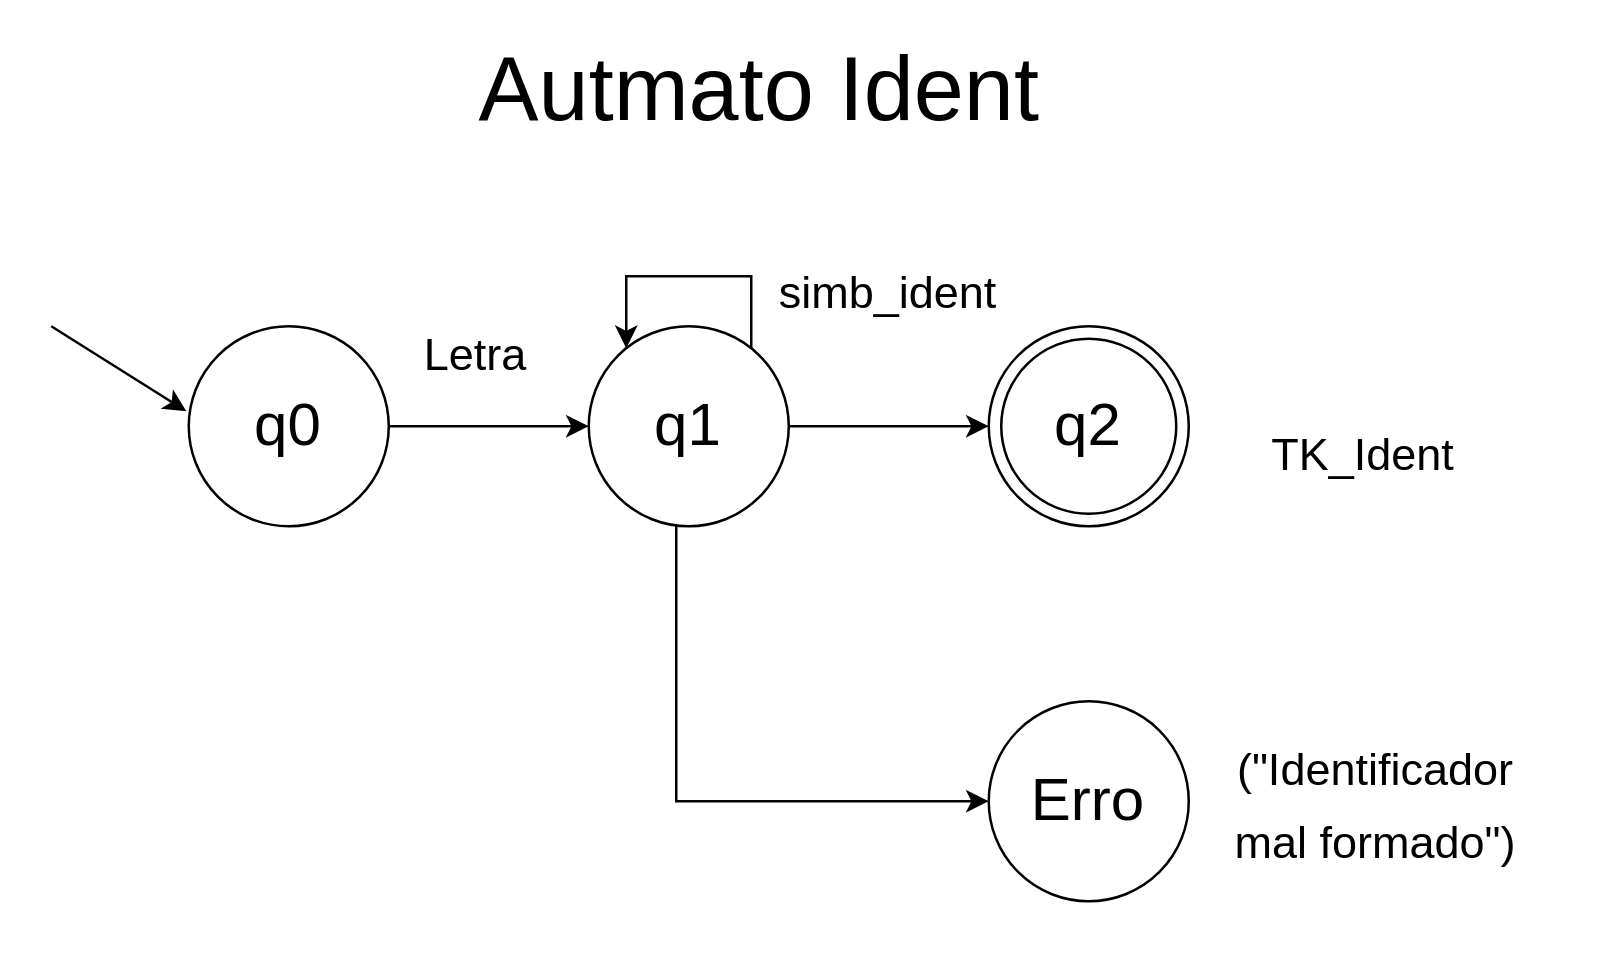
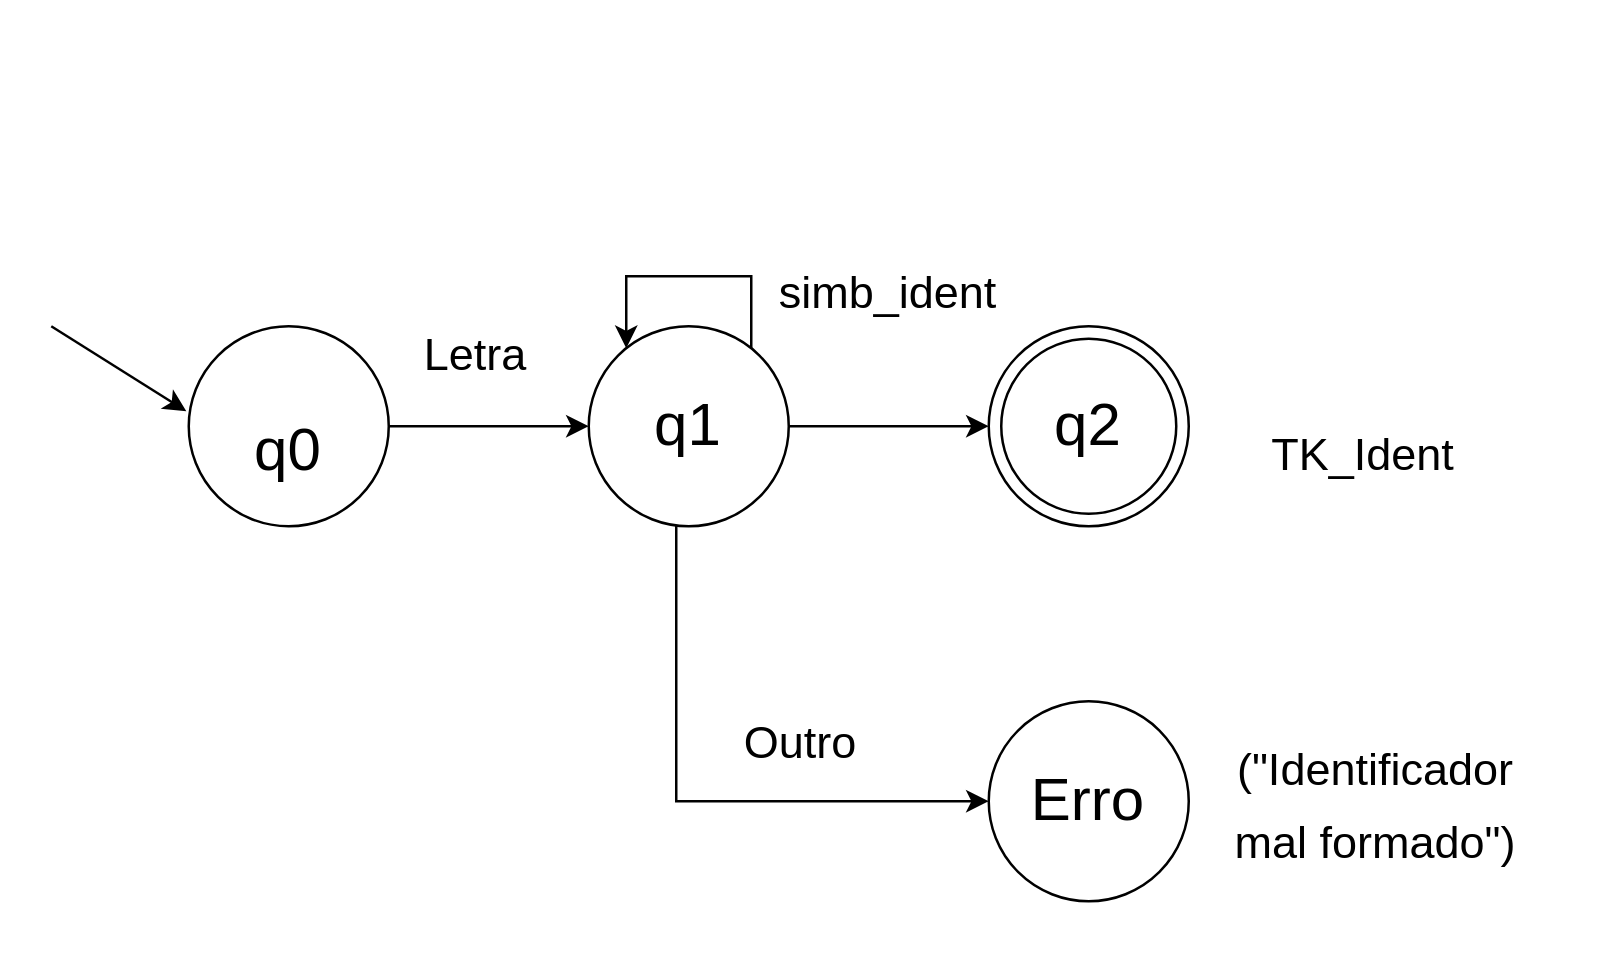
(760, 89) -> none
(289, 426) -> (289, 451)
none -> (801, 739)
